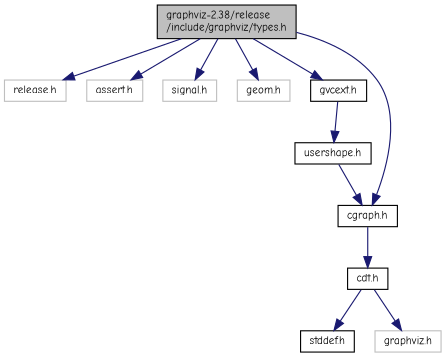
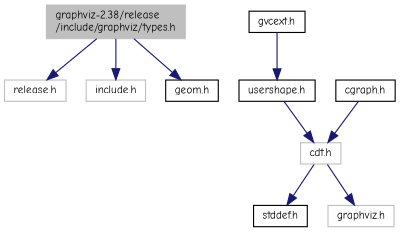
(227, 22) -> (116, 22)
(283, 56) -> none
(383, 90) -> none
(115, 91) -> (116, 91)
(190, 91) -> none
(264, 91) -> (192, 91)
(348, 180) -> (296, 118)
(368, 279) -> (321, 153)
